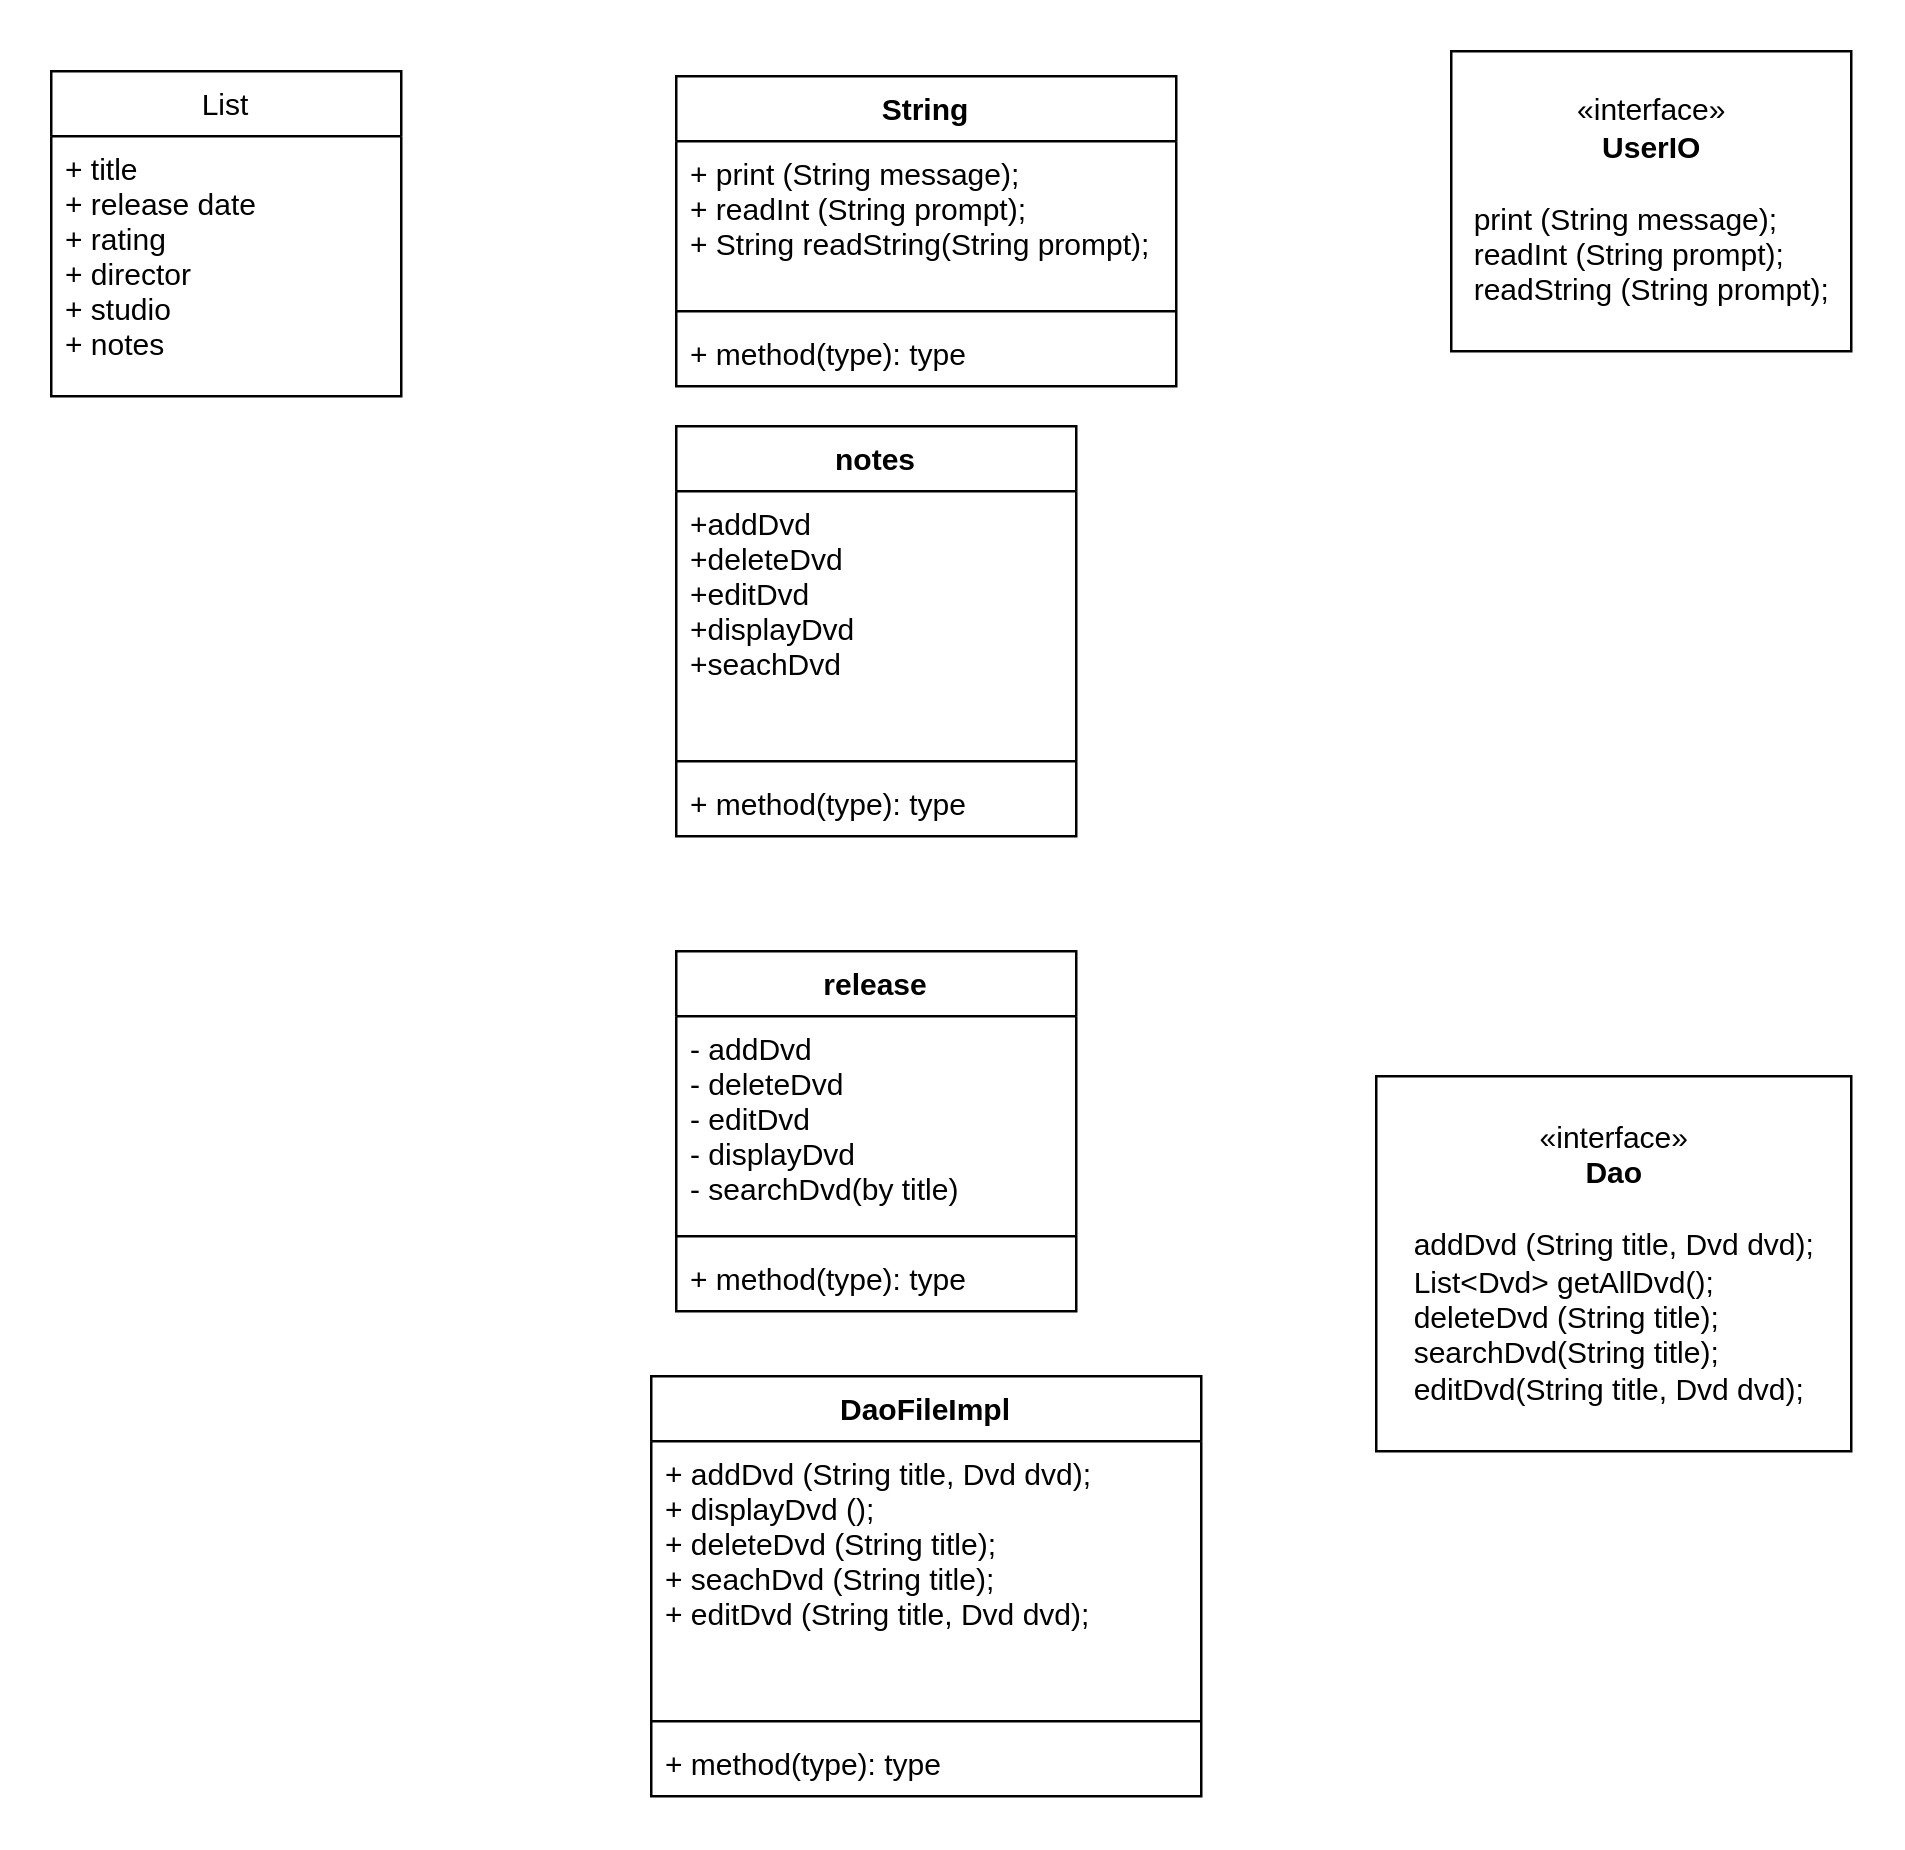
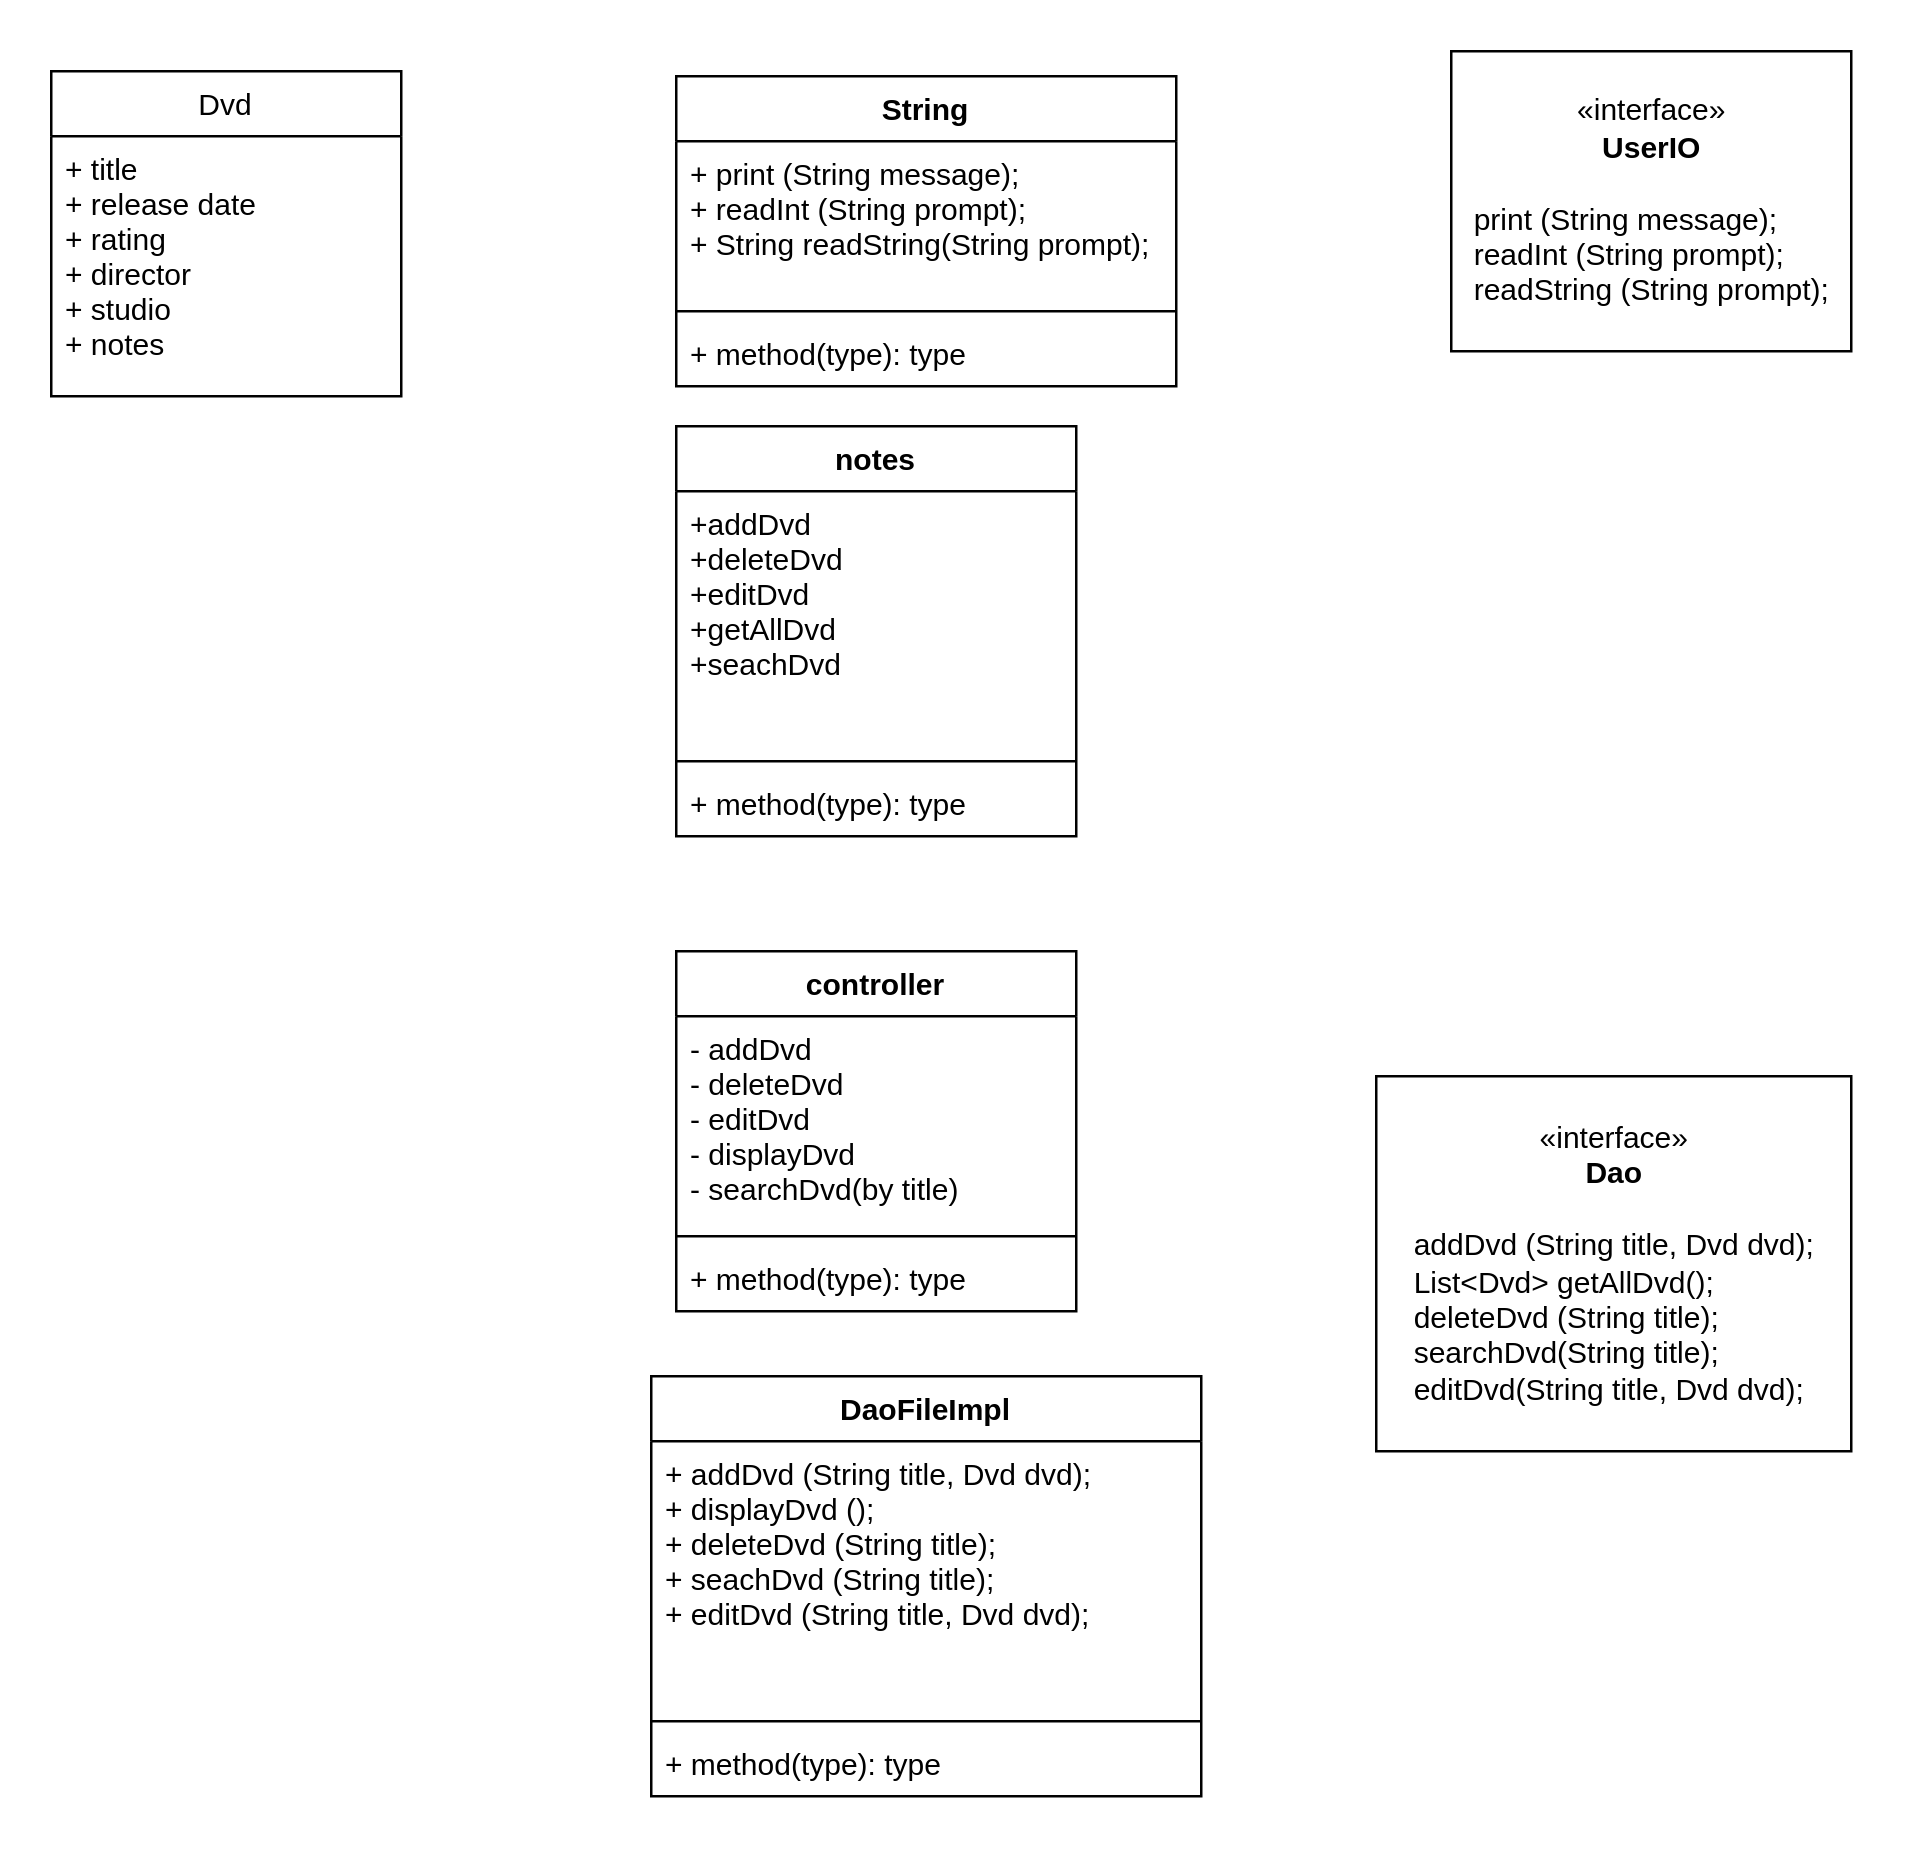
(225, 105) -> (225, 105)
(749, 525) -> (749, 525)
(875, 985) -> (875, 985)
